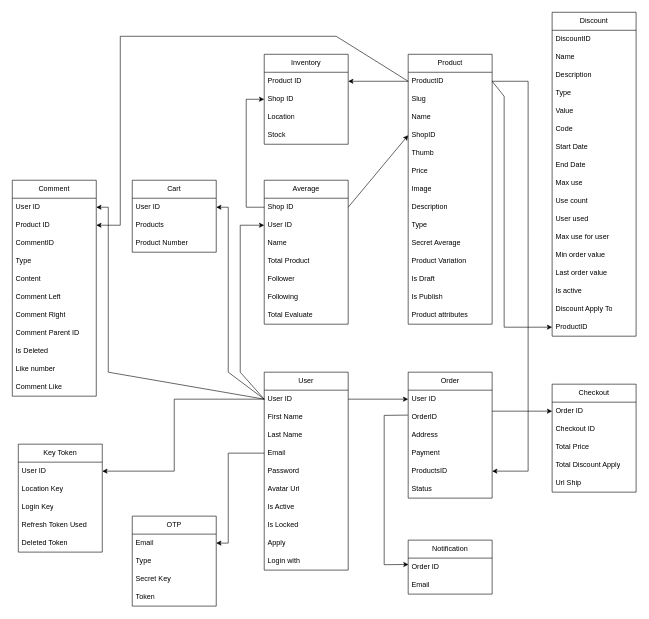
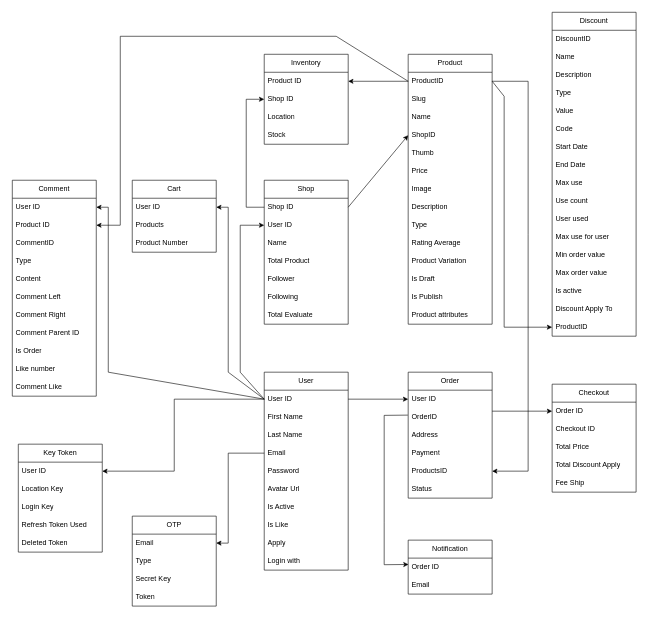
(306, 189) -> (306, 189)
(439, 243) -> (438, 243)
(585, 273) -> (583, 273)
(34, 351) -> (31, 351)
(569, 483) -> (570, 483)
(285, 525) -> (280, 525)
